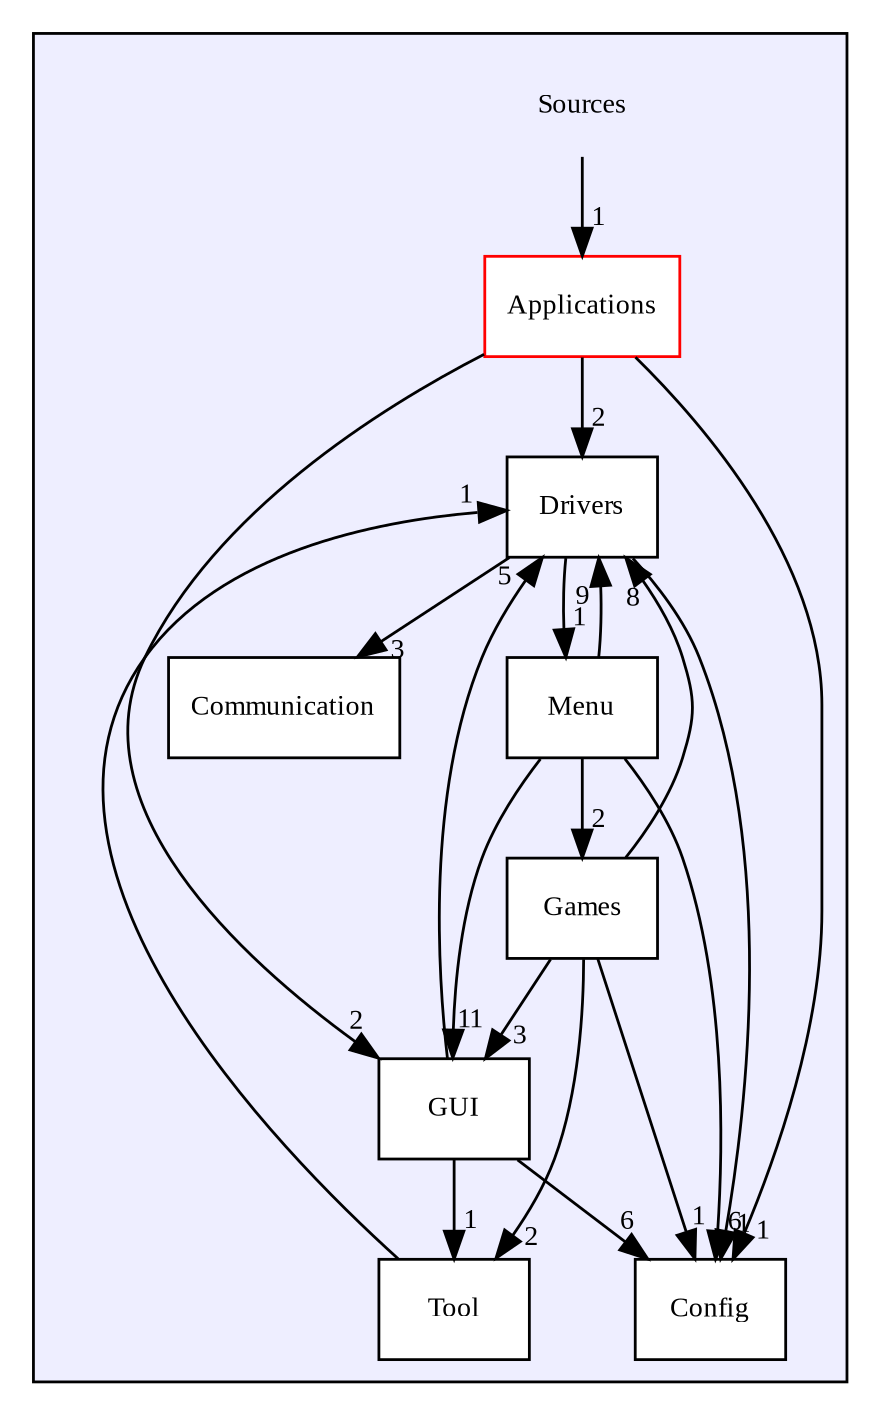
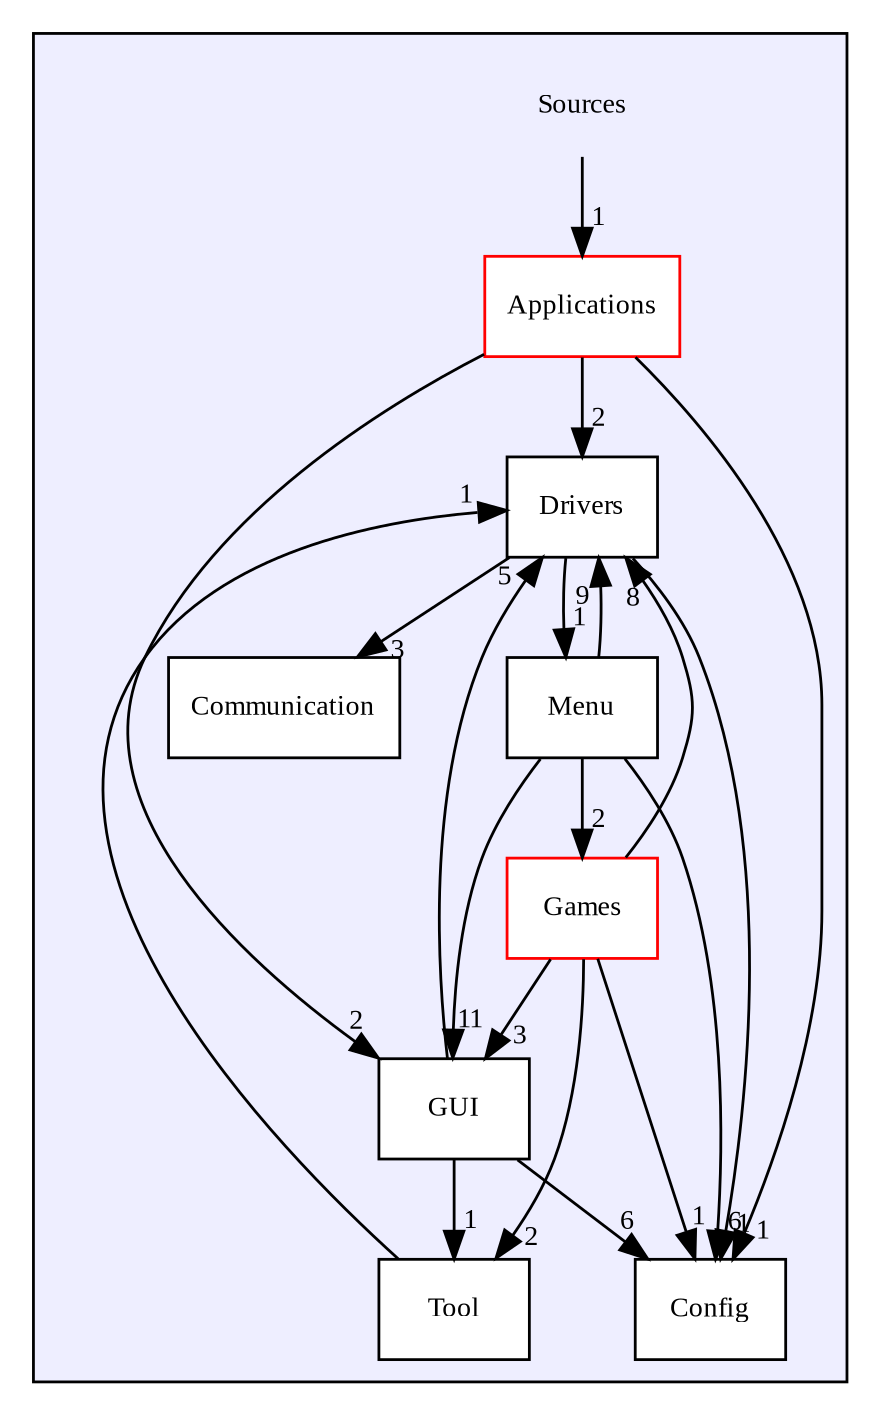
(582, 908) -> (582, 908)
